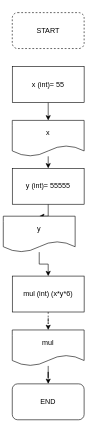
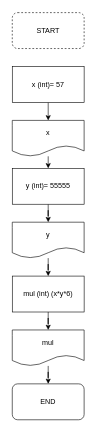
(48, 84) -> (48, 84)
(39, 234) -> (48, 240)
(48, 323) -> (48, 323)
